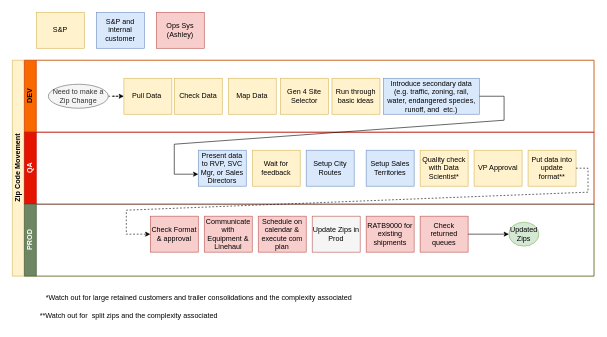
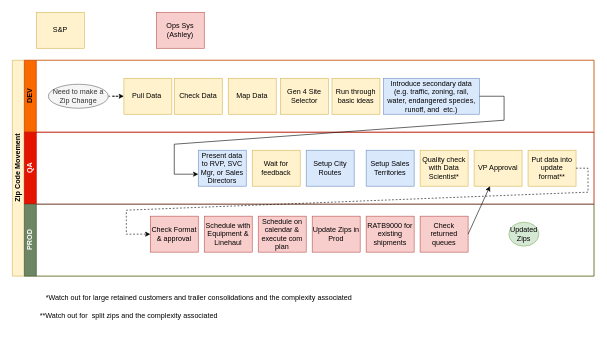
(120, 30) -> none
(228, 234) -> (228, 234)
(336, 234) -> (336, 234)
(503, 234) -> (475, 220)
